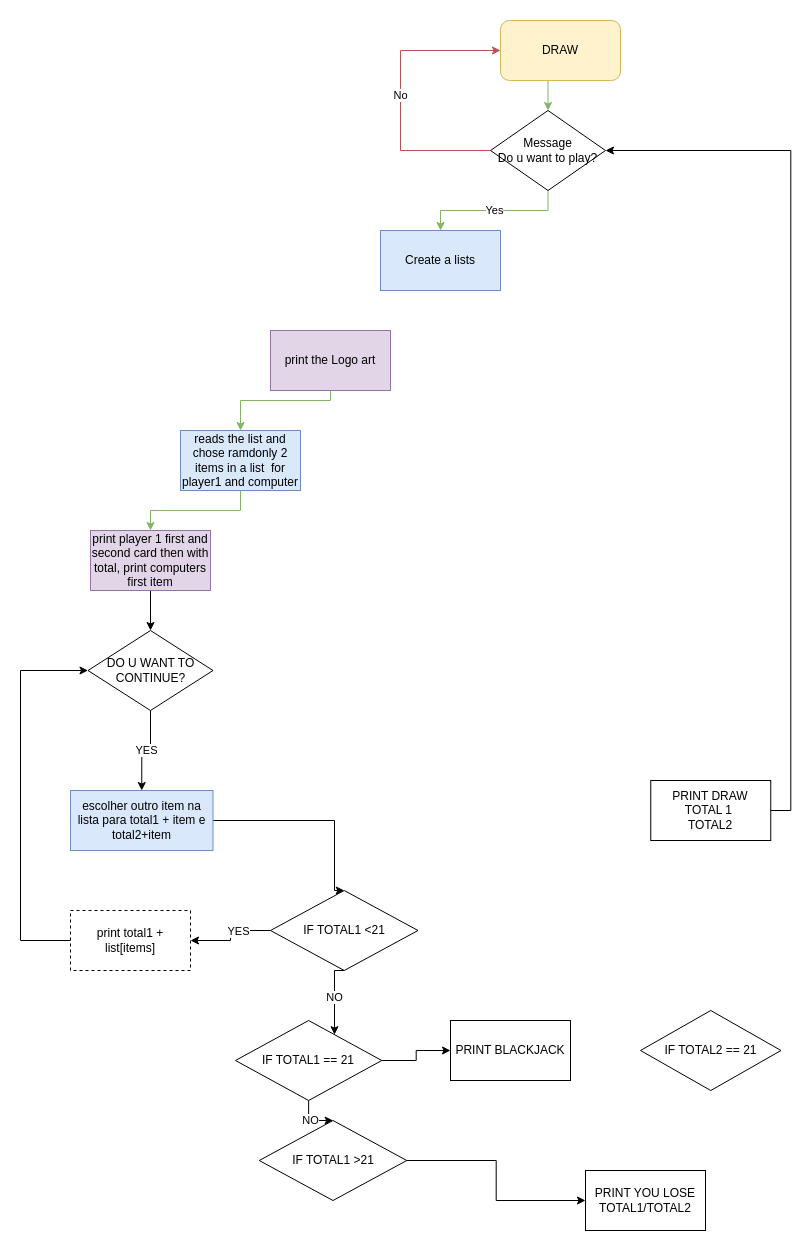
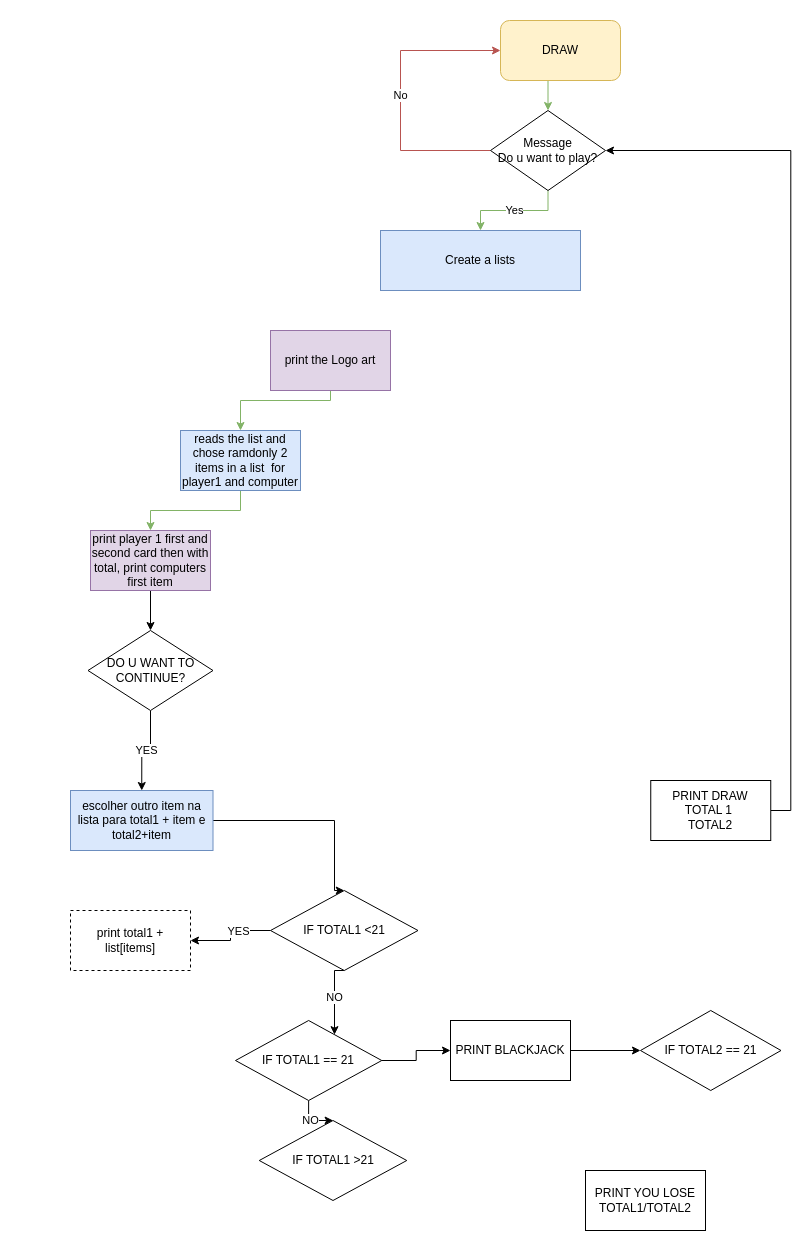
(441, 261) -> (481, 261)
(21, 801) -> none
none -> (602, 1051)
(496, 1177) -> none
